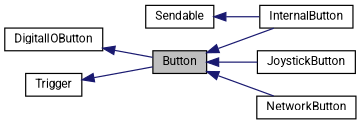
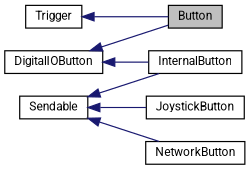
(246, 38) -> (132, 62)
(238, 62) -> (123, 108)
(246, 86) -> (129, 132)
